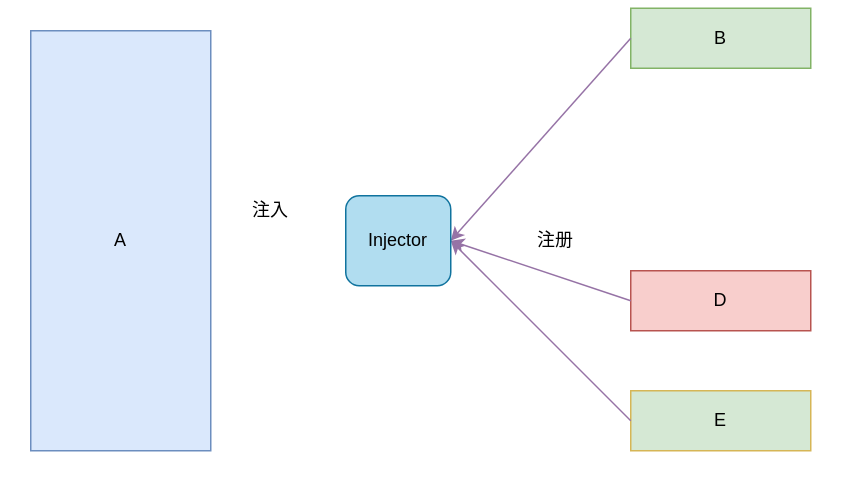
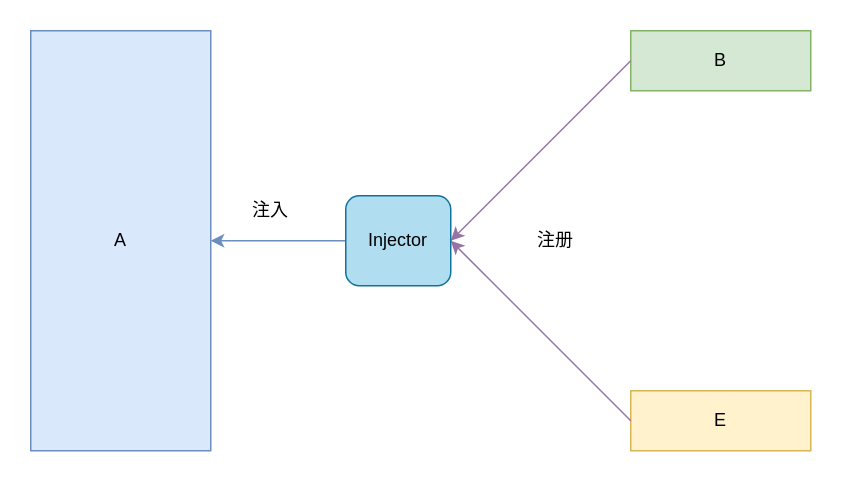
(721, 38) -> (721, 61)
none -> (284, 241)
(545, 272) -> none
(721, 301) -> none
(721, 421) -> (721, 421)
